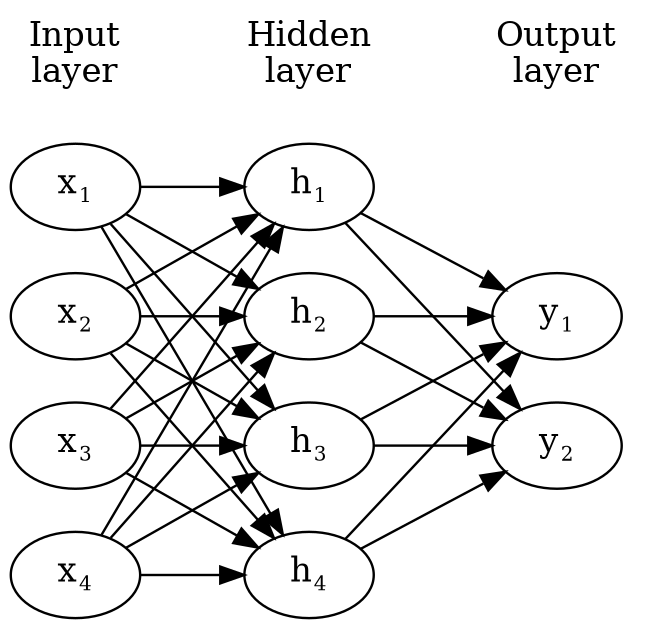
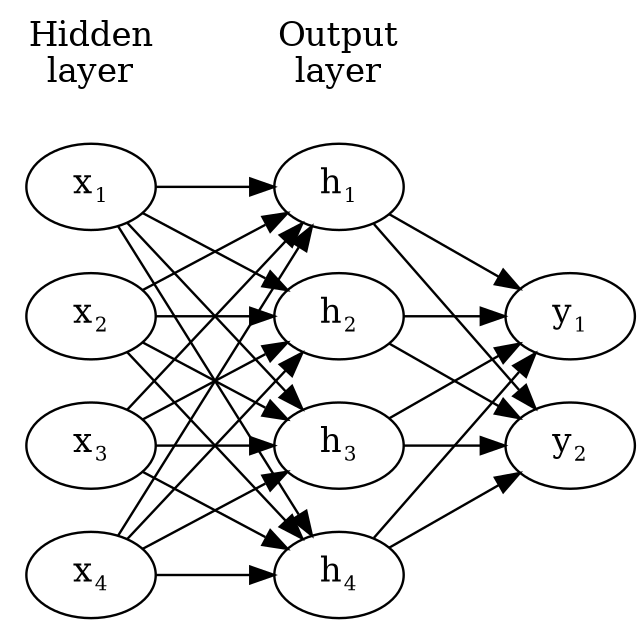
(75, 55) -> none
